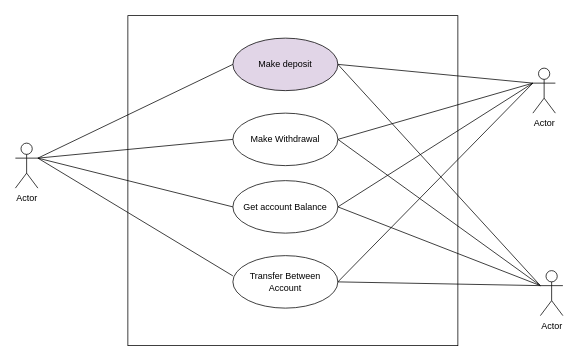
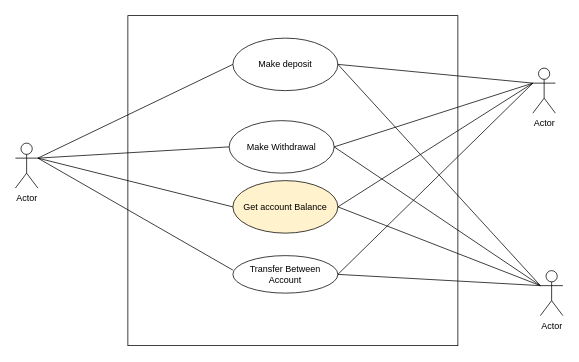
(285, 64) -> (285, 64)
(285, 139) -> (282, 147)
(285, 207) -> (285, 207)
(285, 282) -> (285, 274)
